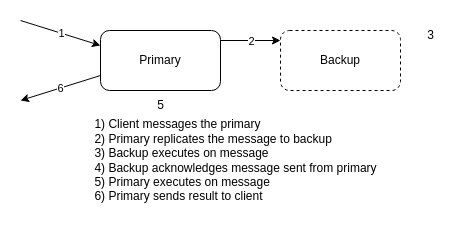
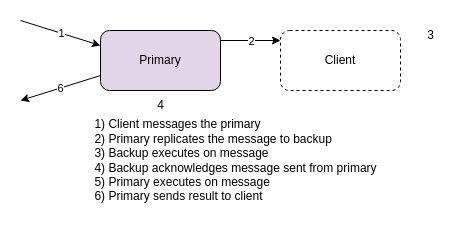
(161, 61) -> (161, 61)
(341, 61) -> (341, 61)
(161, 106) -> (161, 106)
